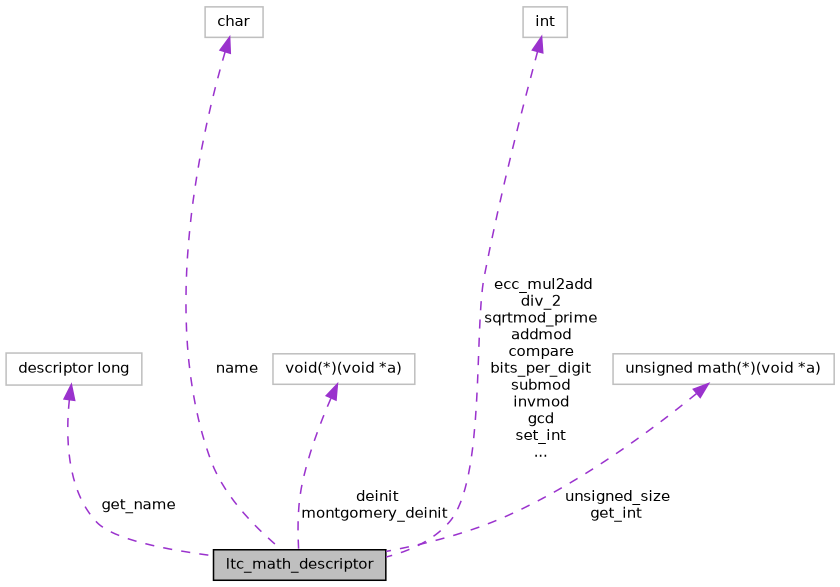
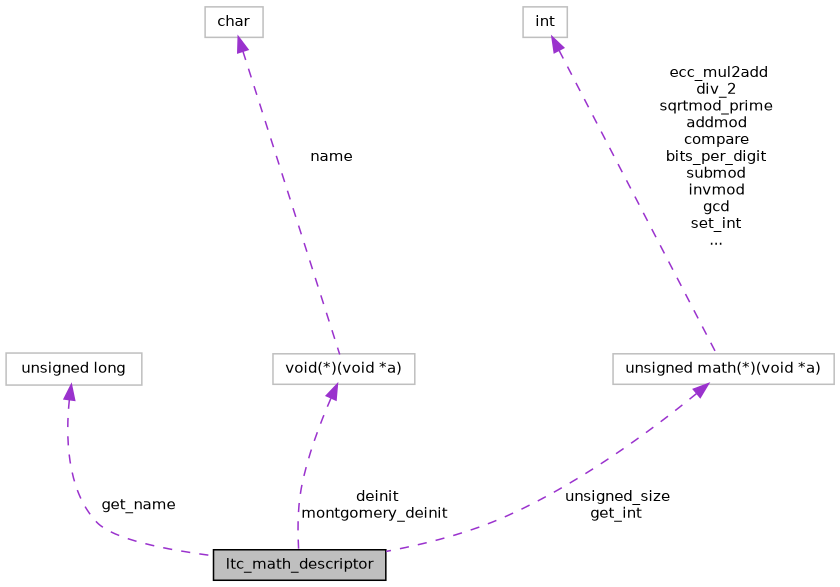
(187, 313) -> (291, 203)
(480, 322) -> (638, 202)
(74, 369) -> (74, 369)
